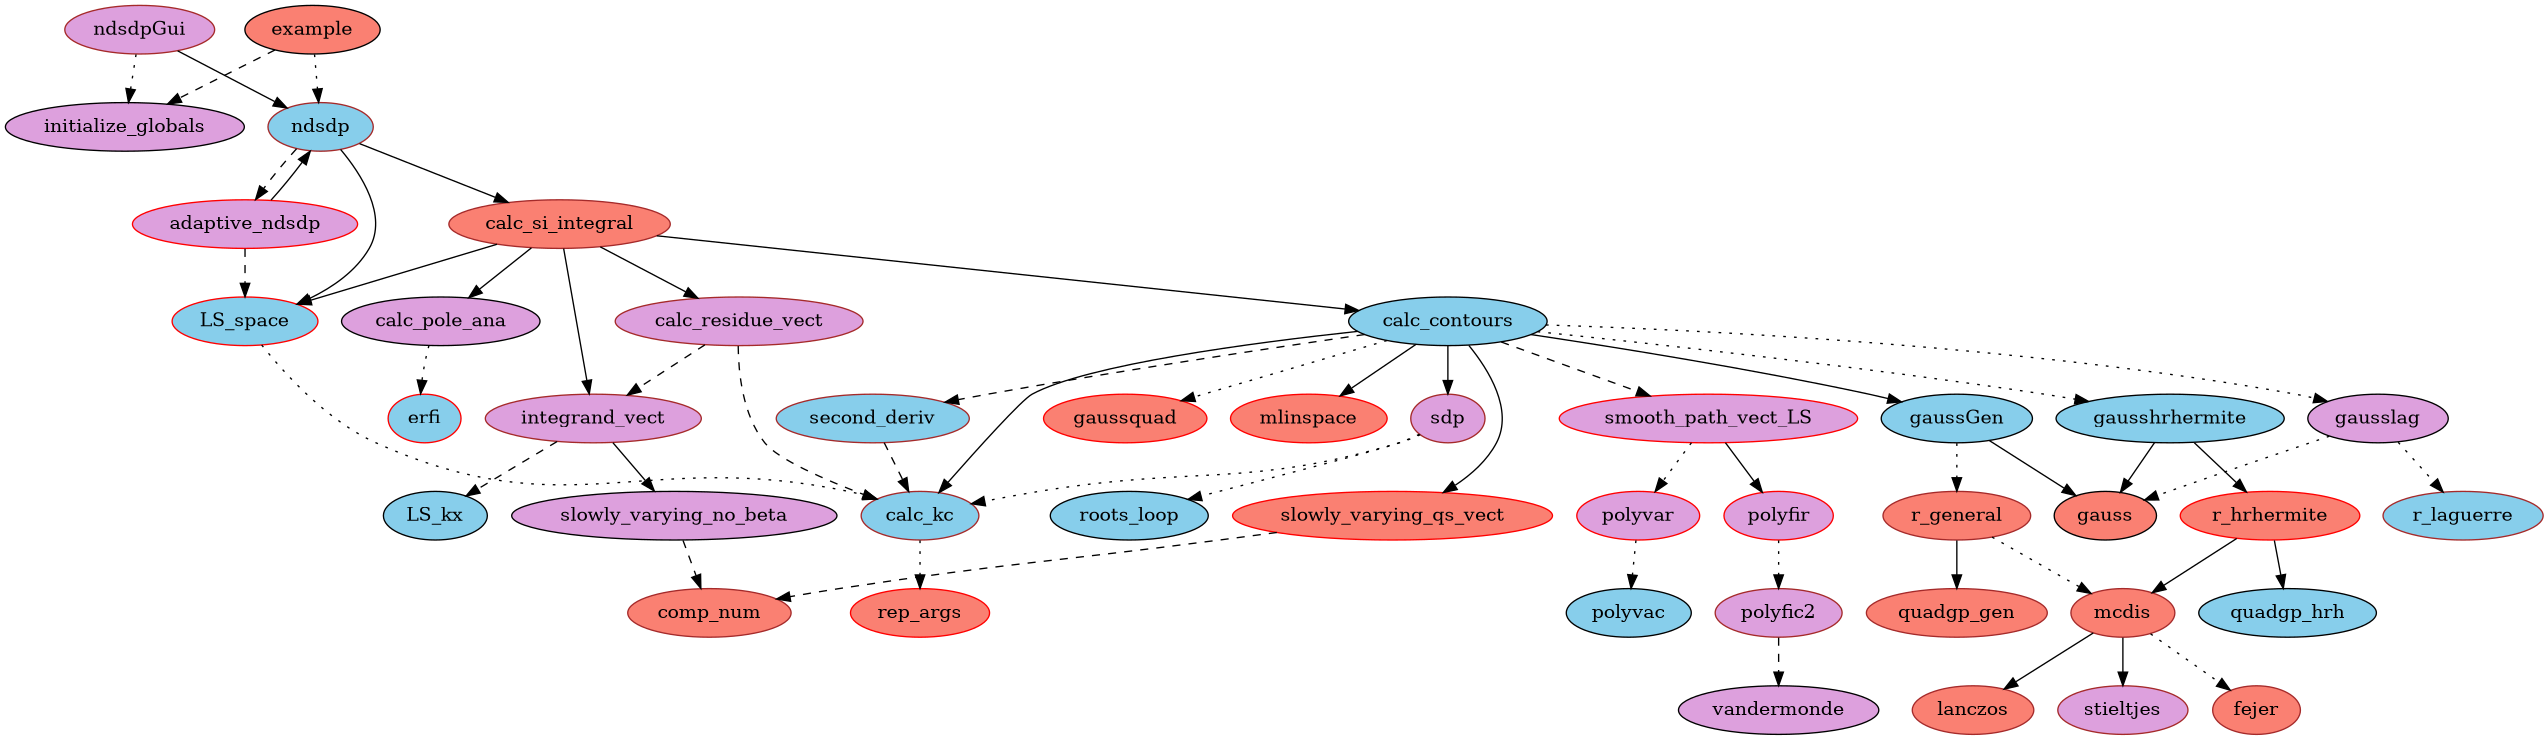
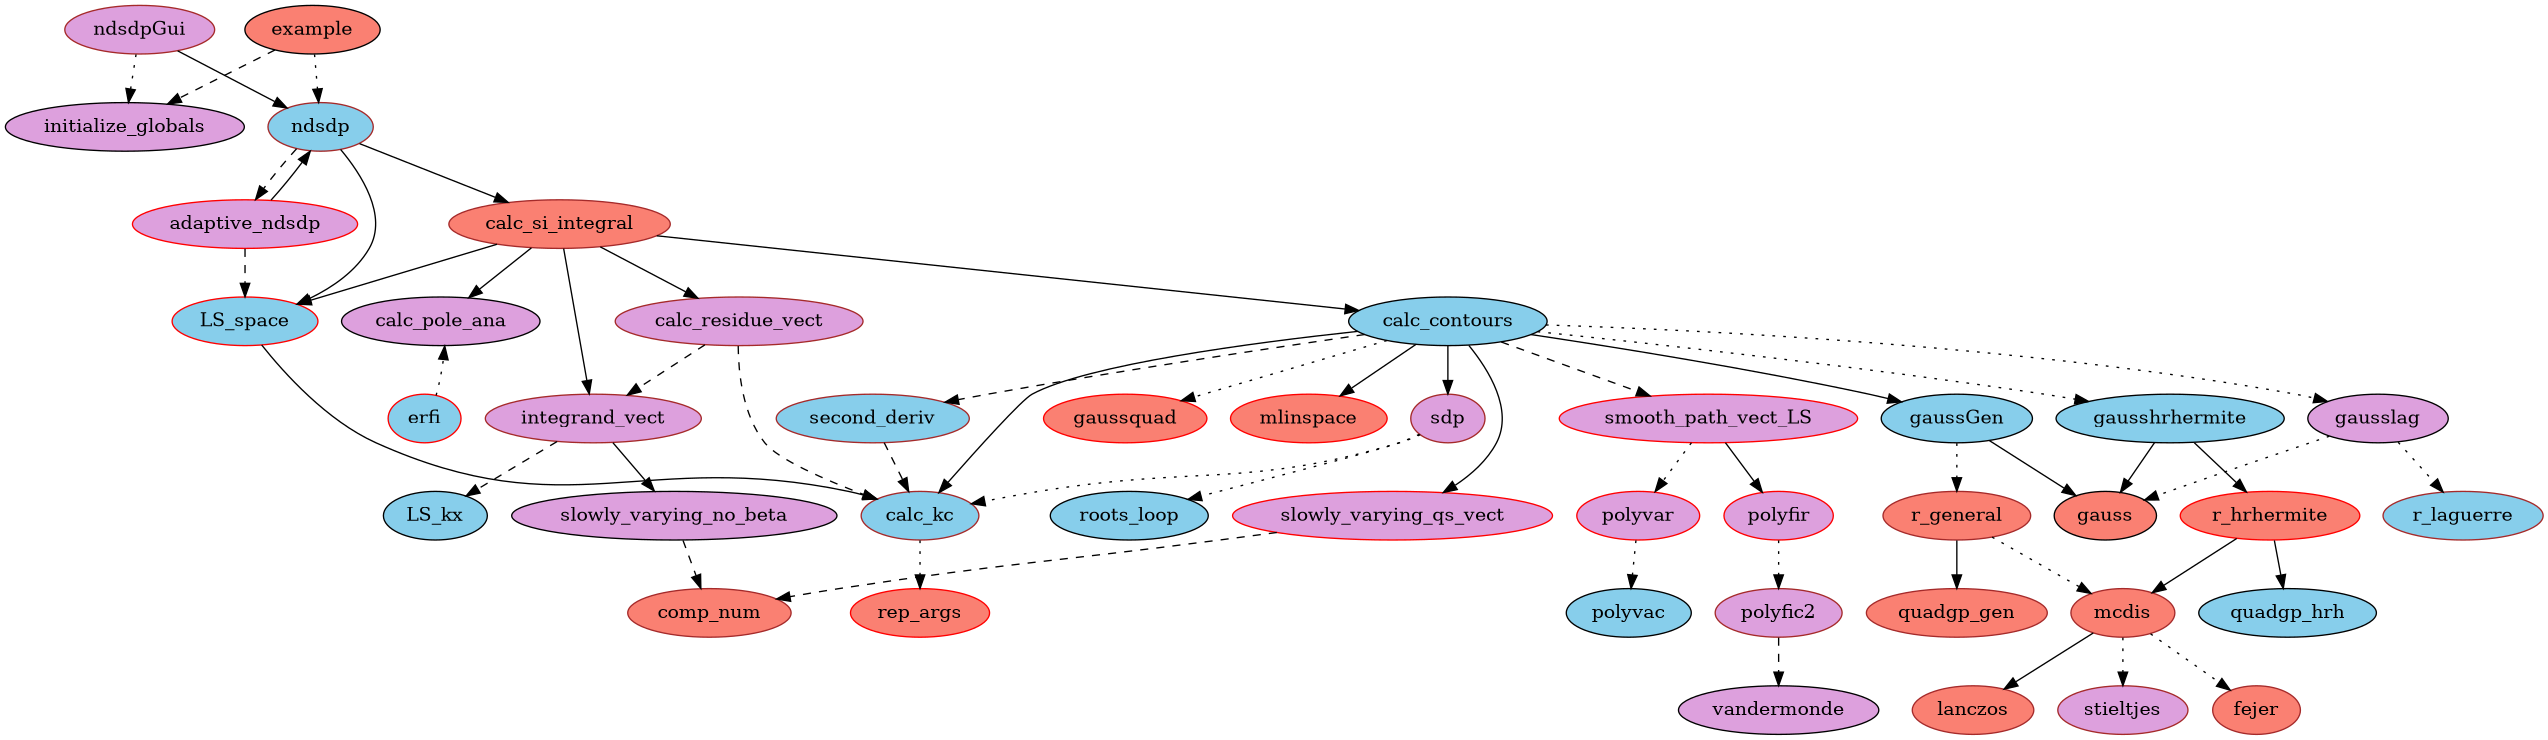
(425, 363) -> (440, 378)
(542, 484) -> (542, 484)
(1393, 516) -> (1393, 516)
(2123, 655) -> (2123, 655)
